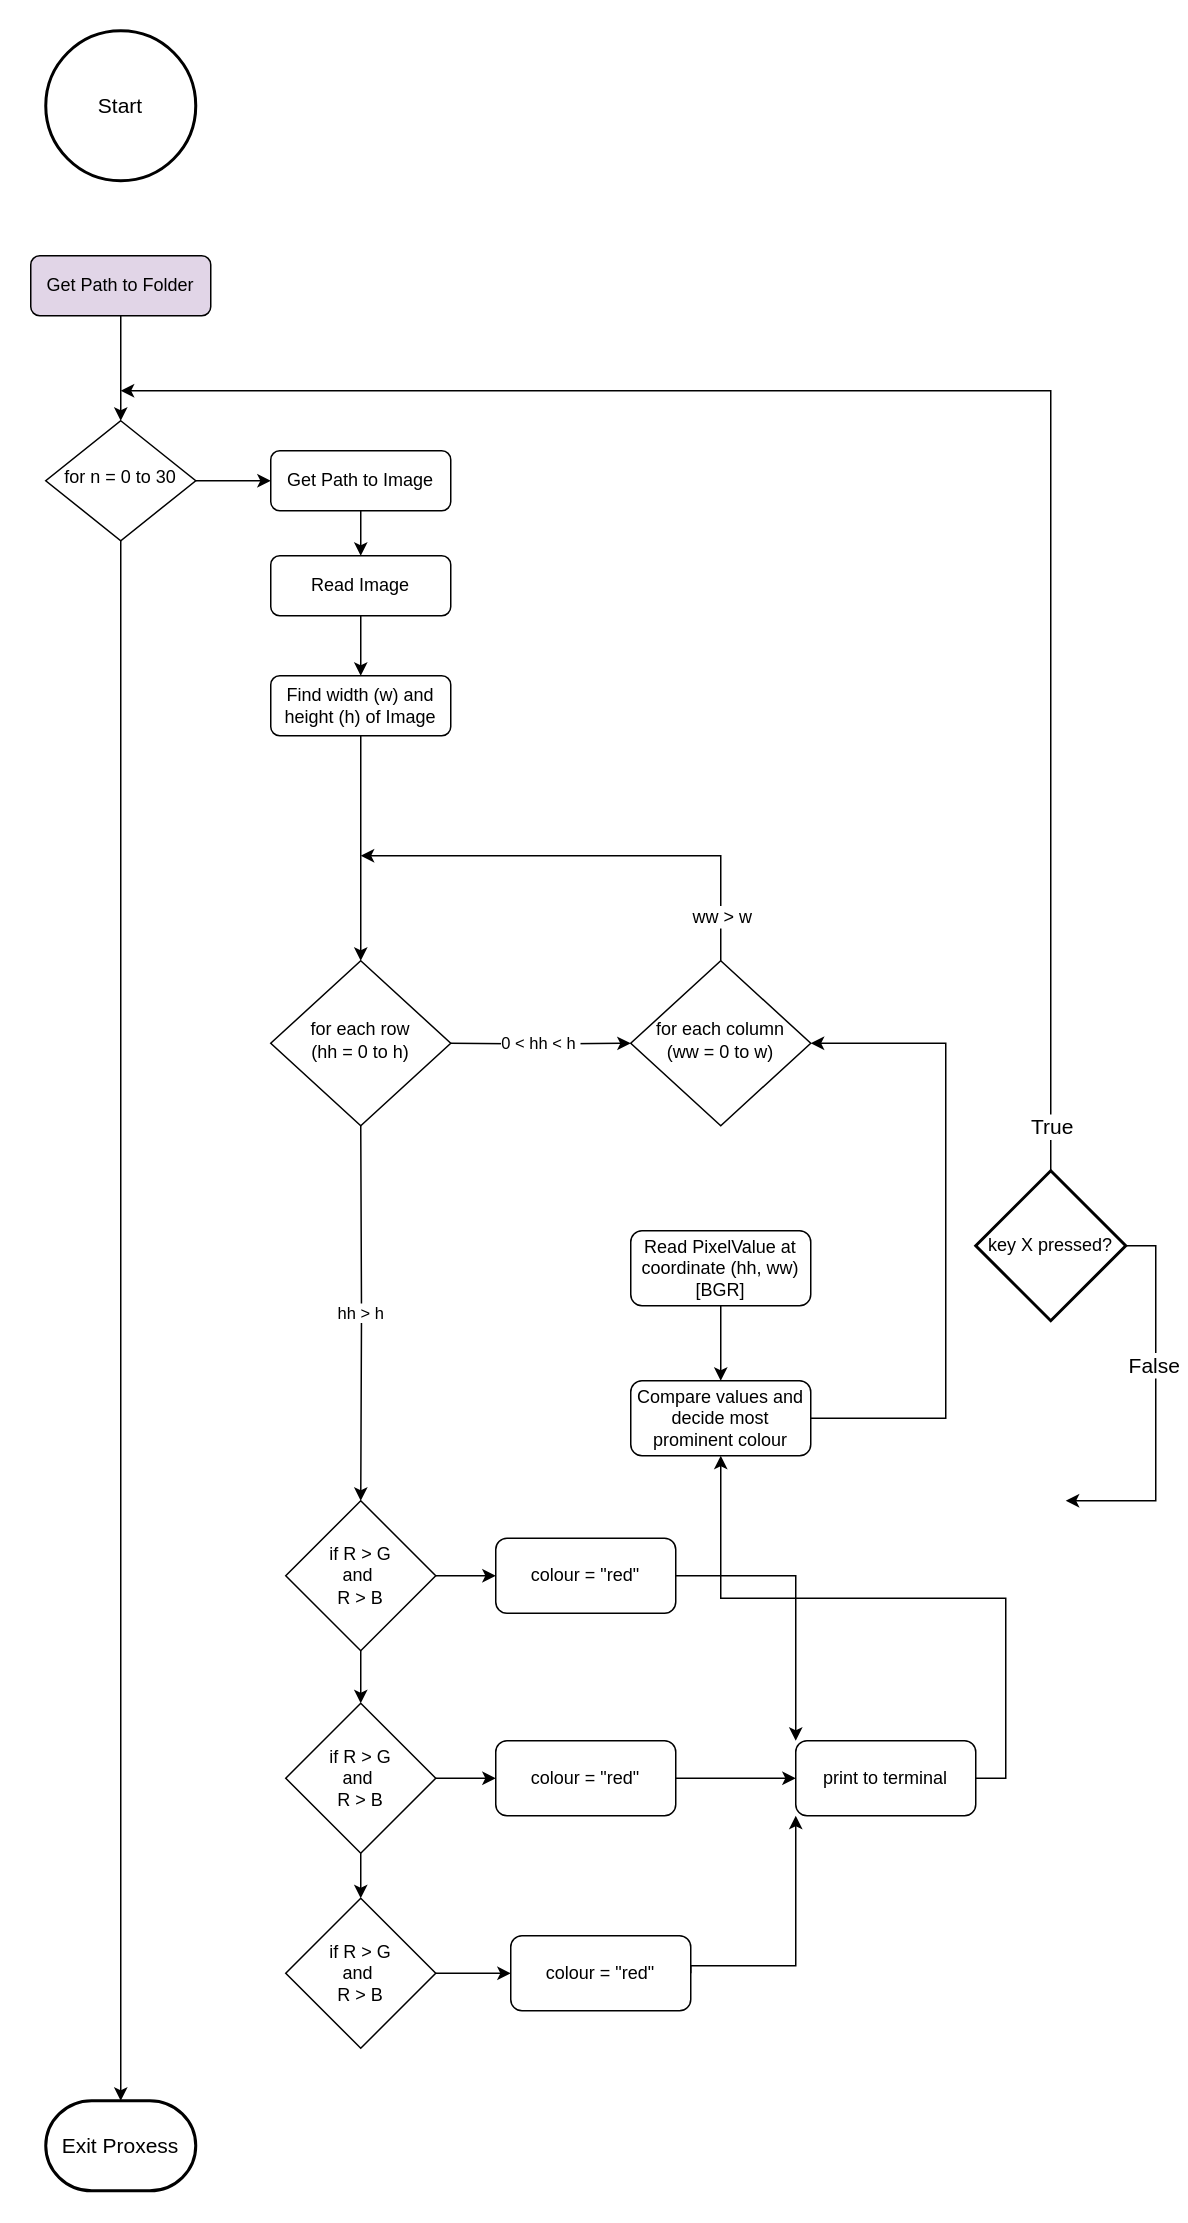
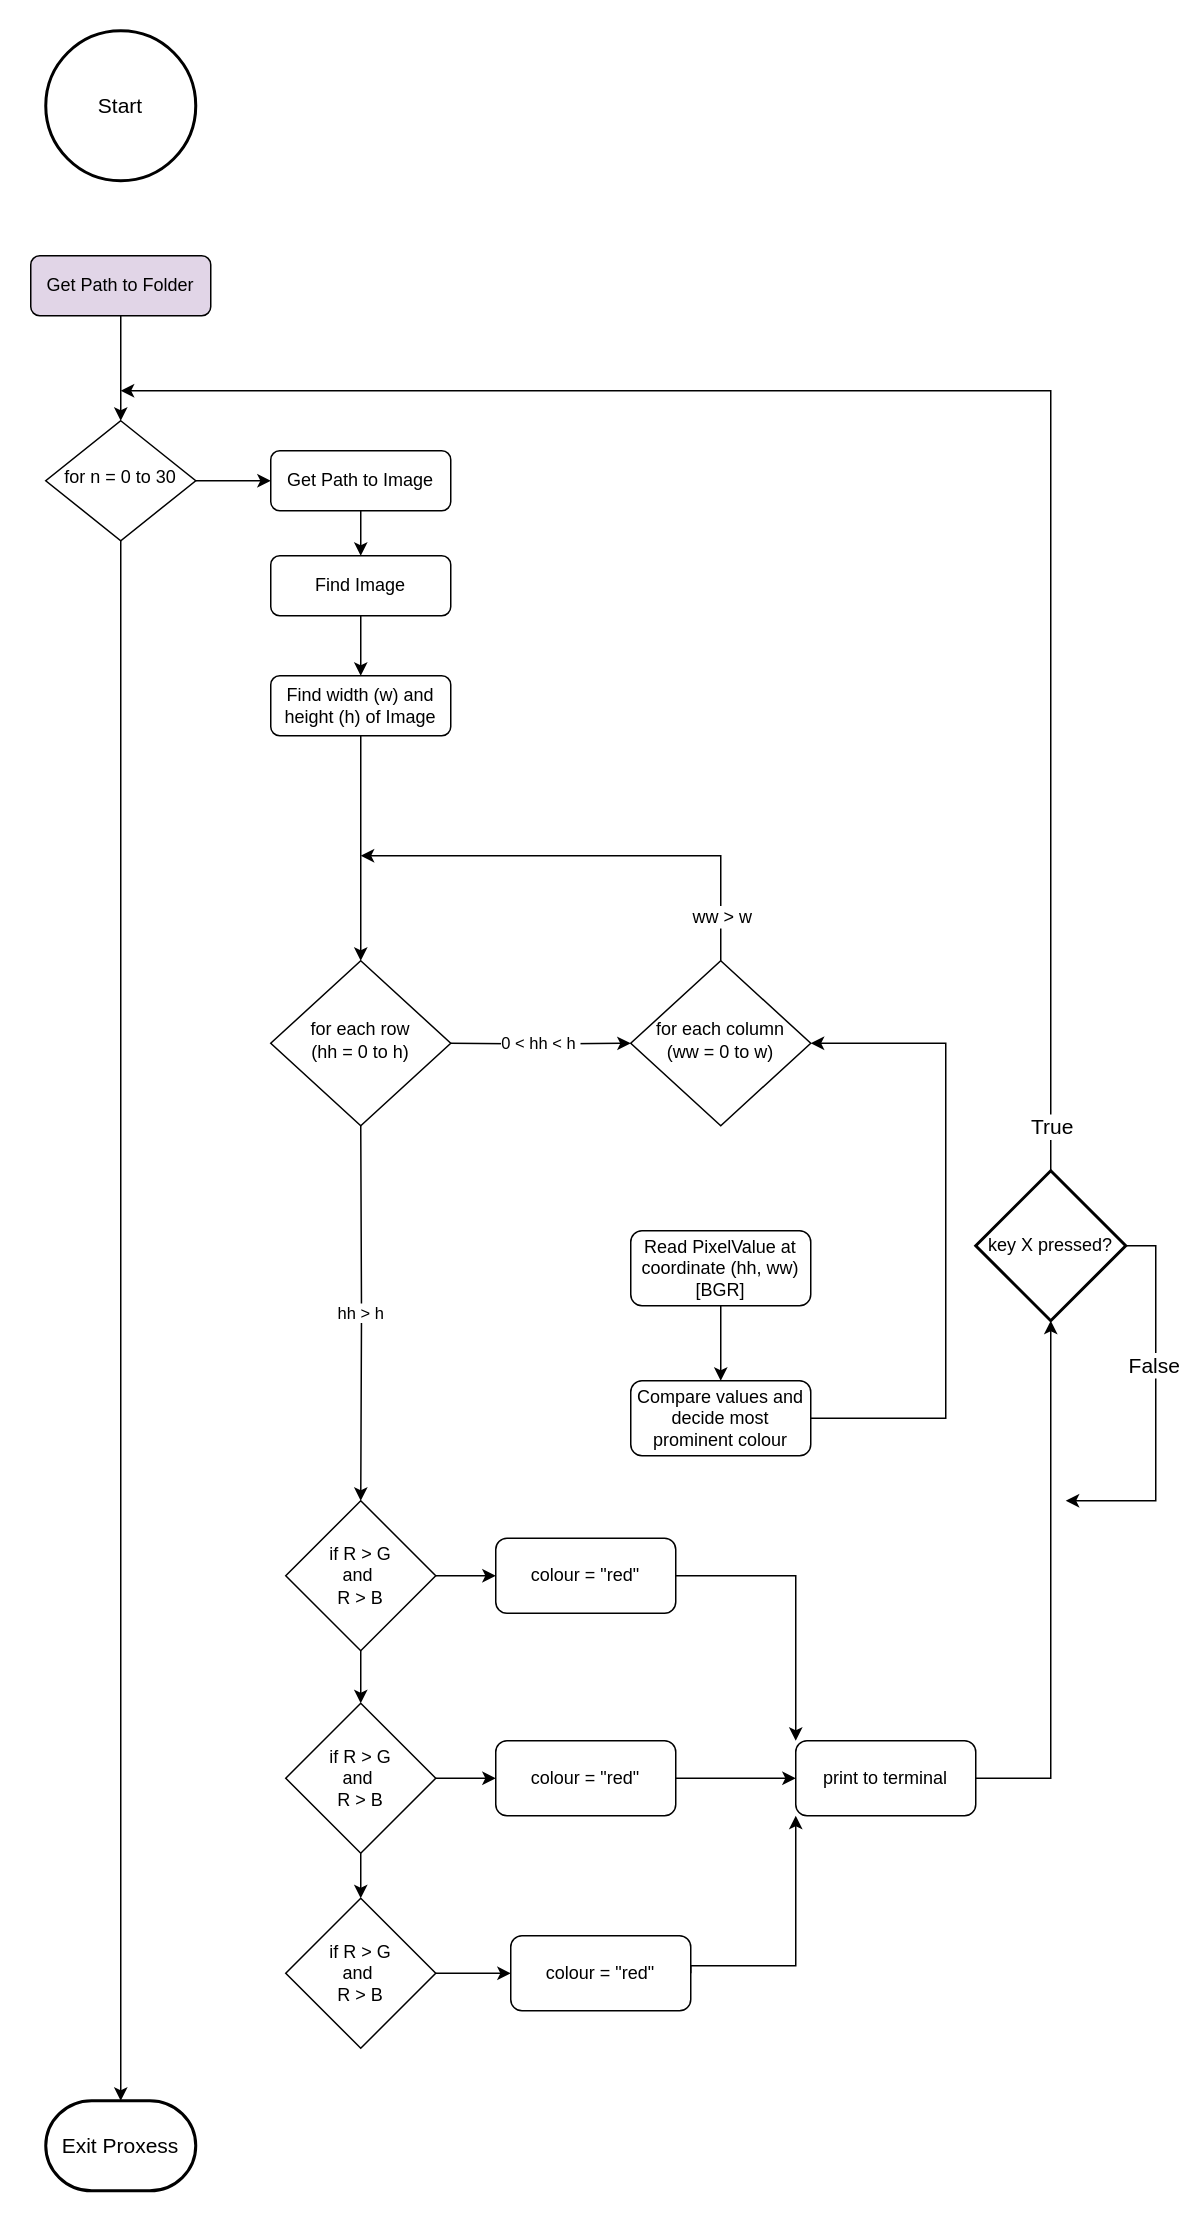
(361, 586) -> (361, 586)
(889, 1598) -> (1051, 1579)
